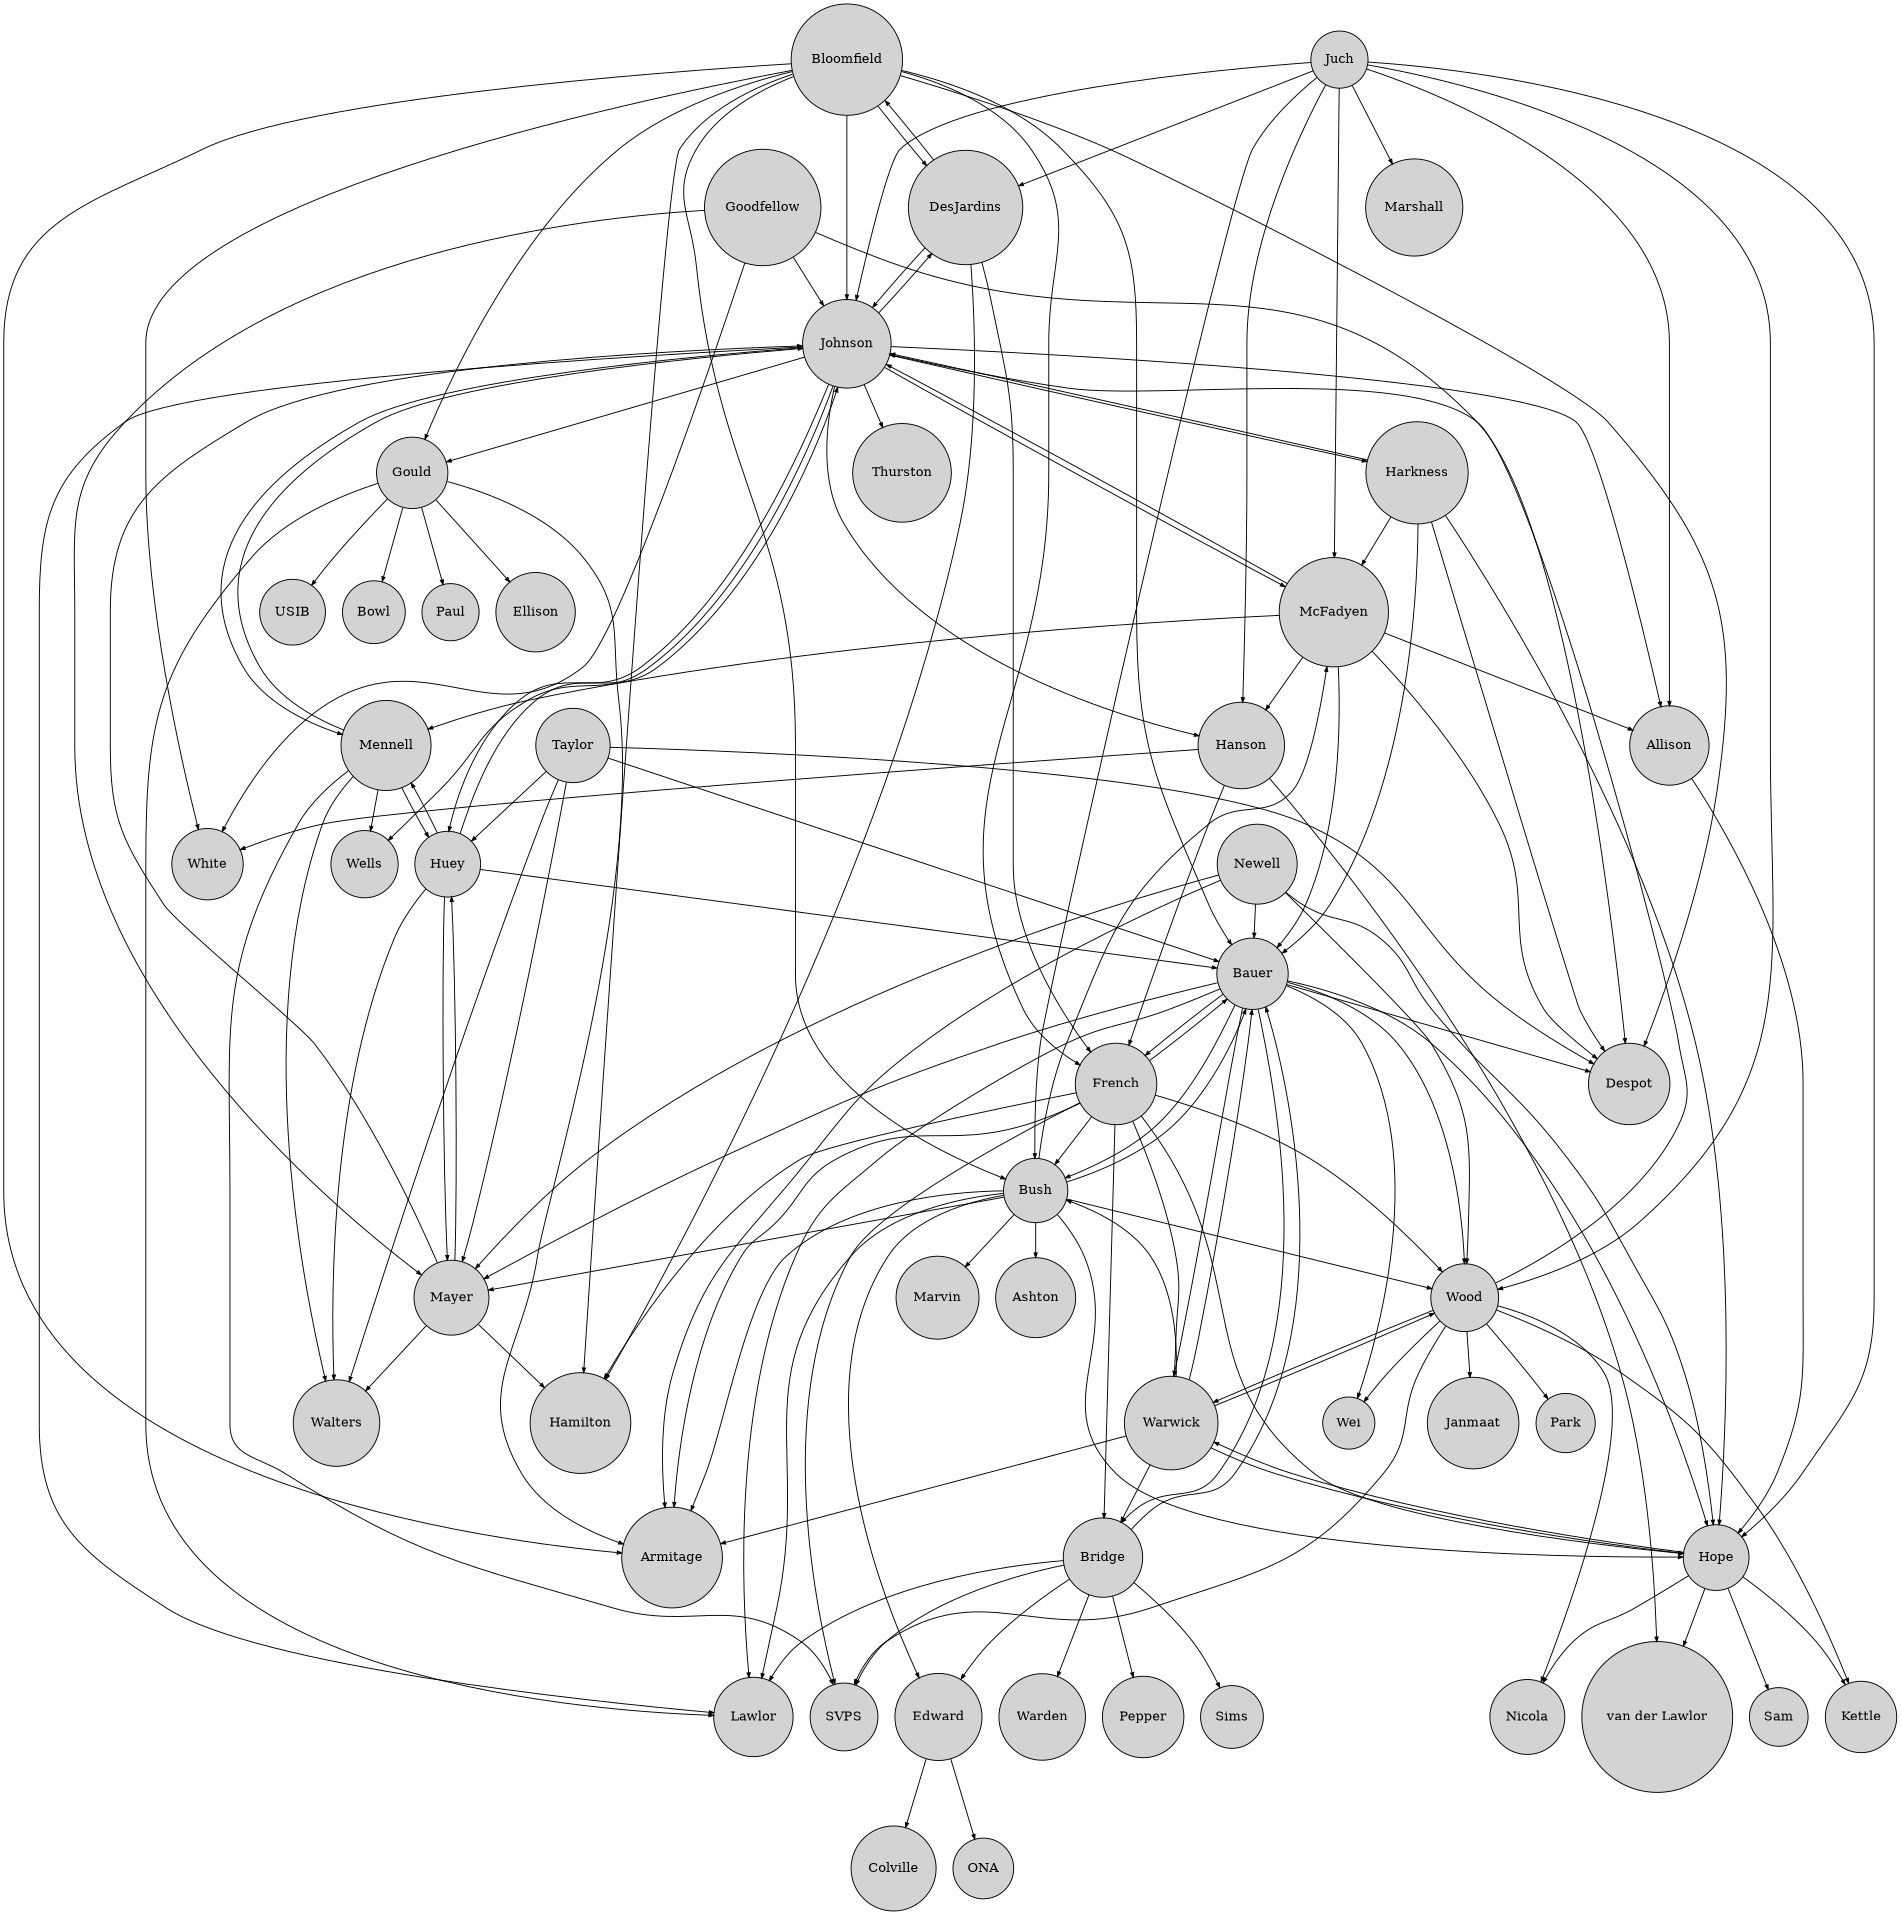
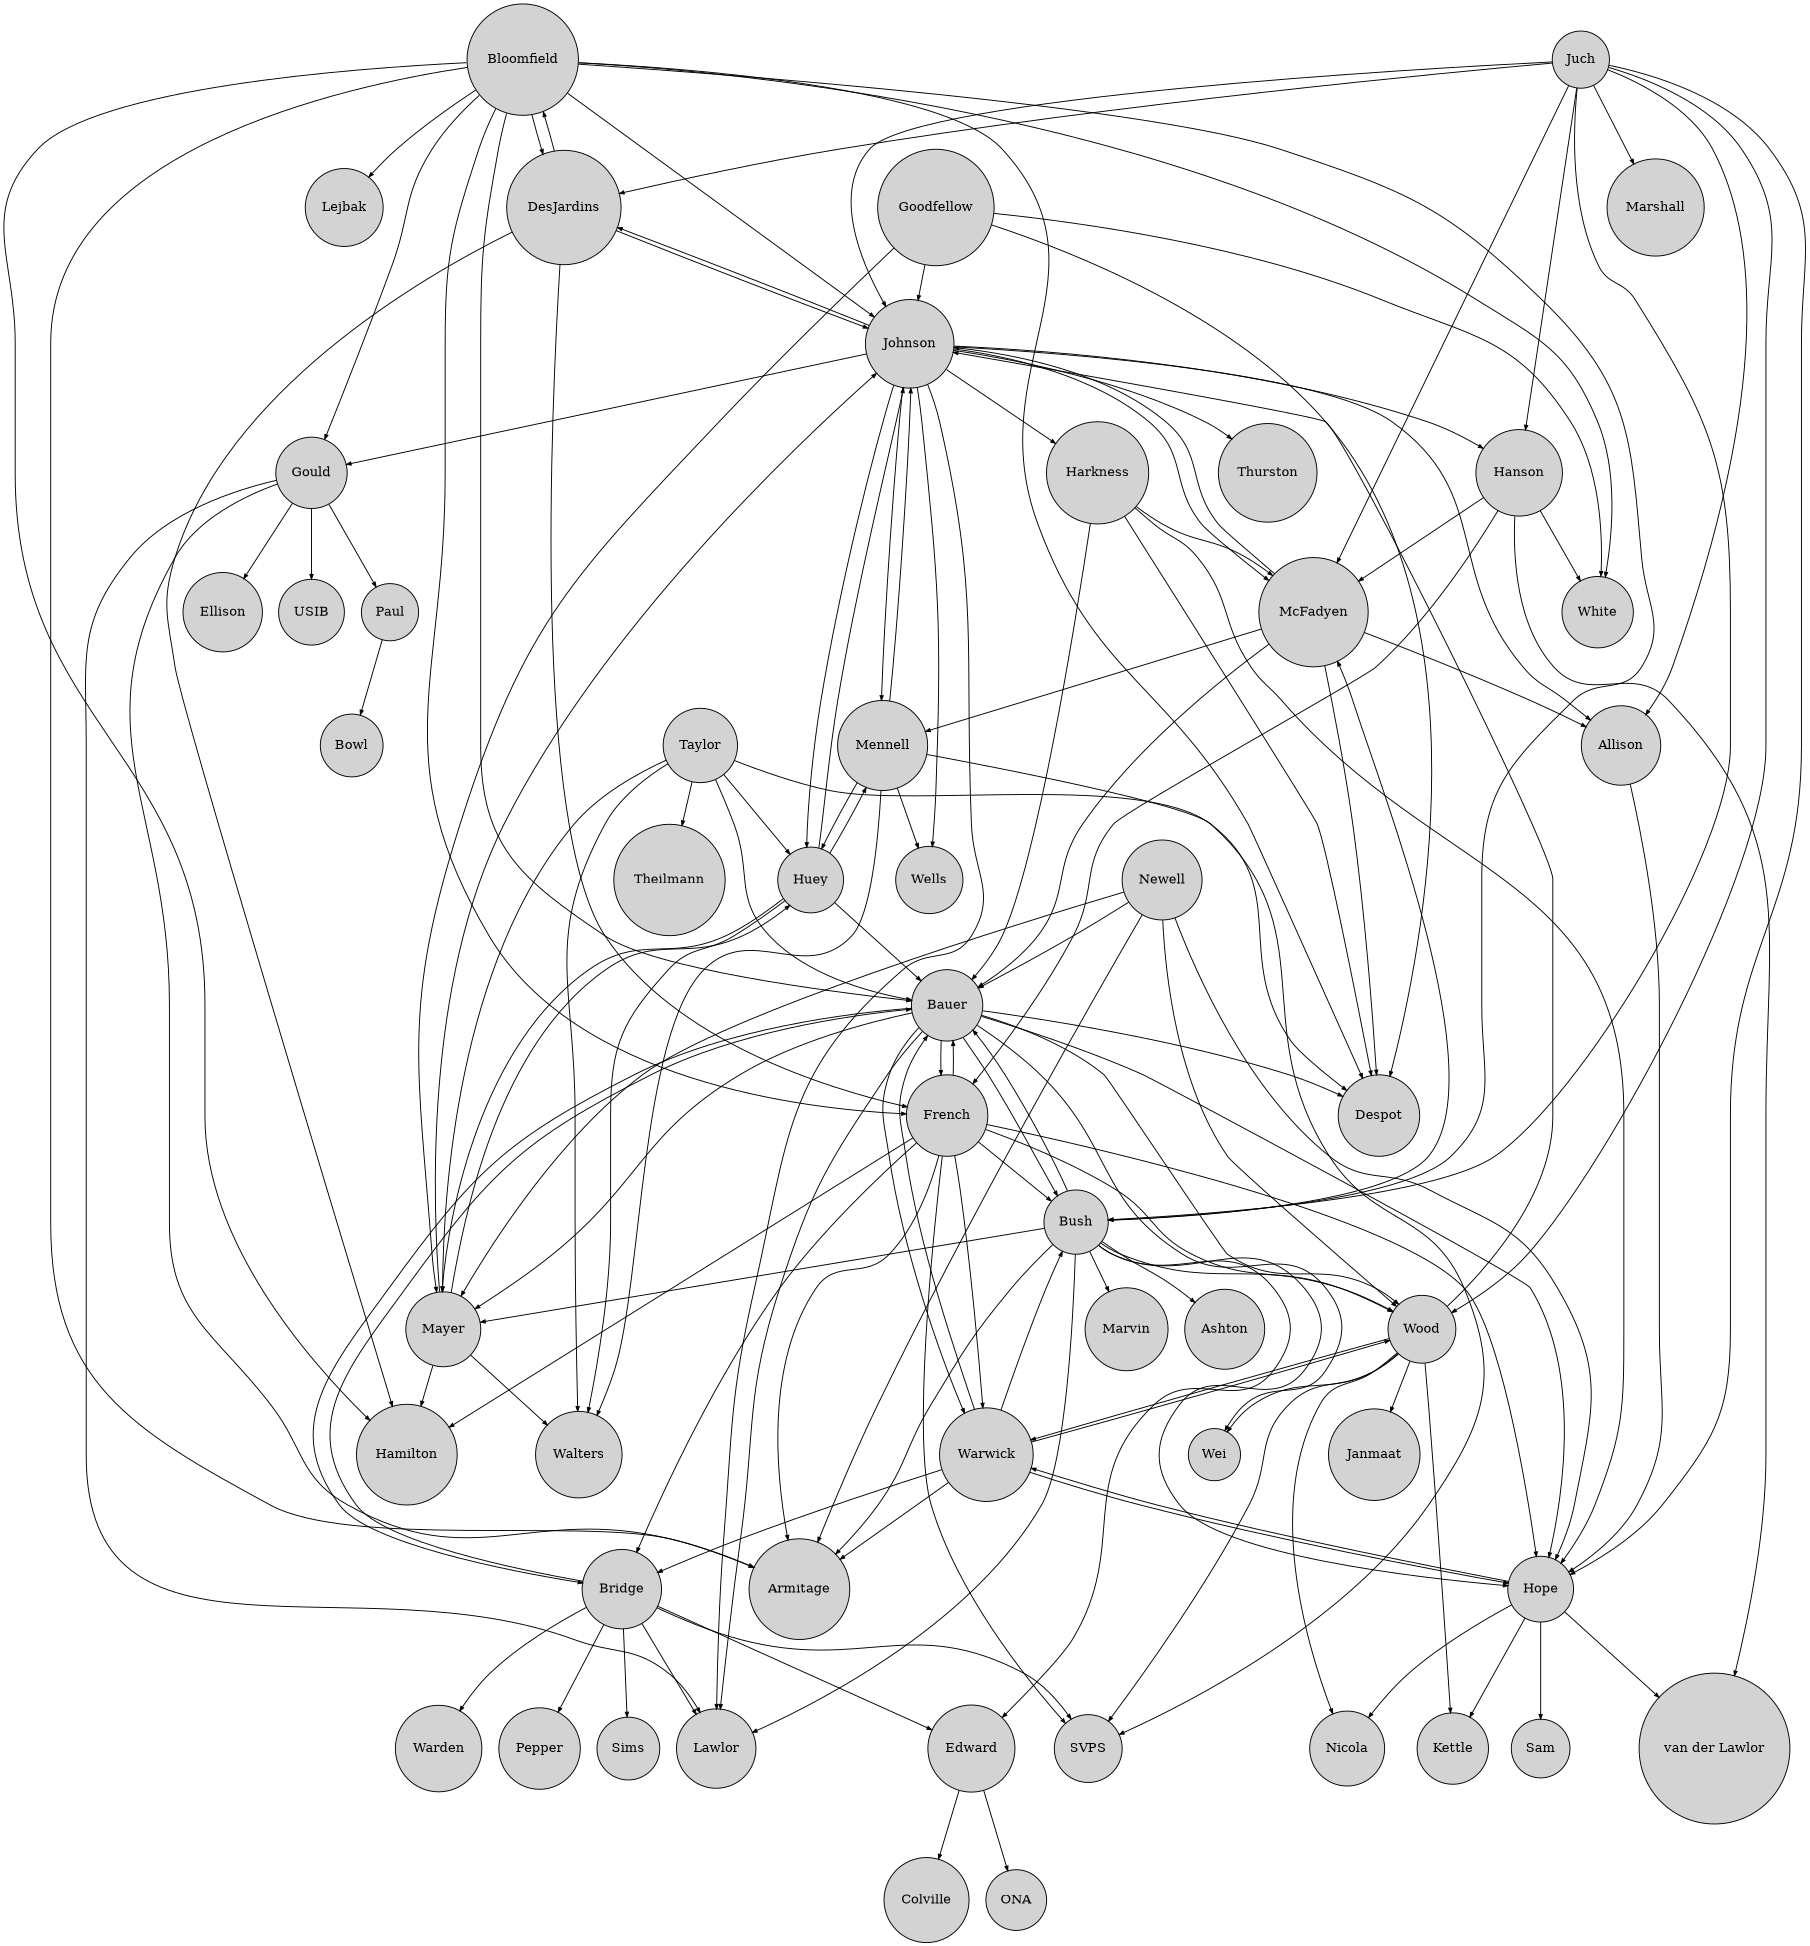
none -> (344, 208)
(1131, 407) -> none
(393, 542) -> (372, 675)
(1286, 682) -> (1423, 538)
none -> (669, 880)
(1566, 1423) -> none
